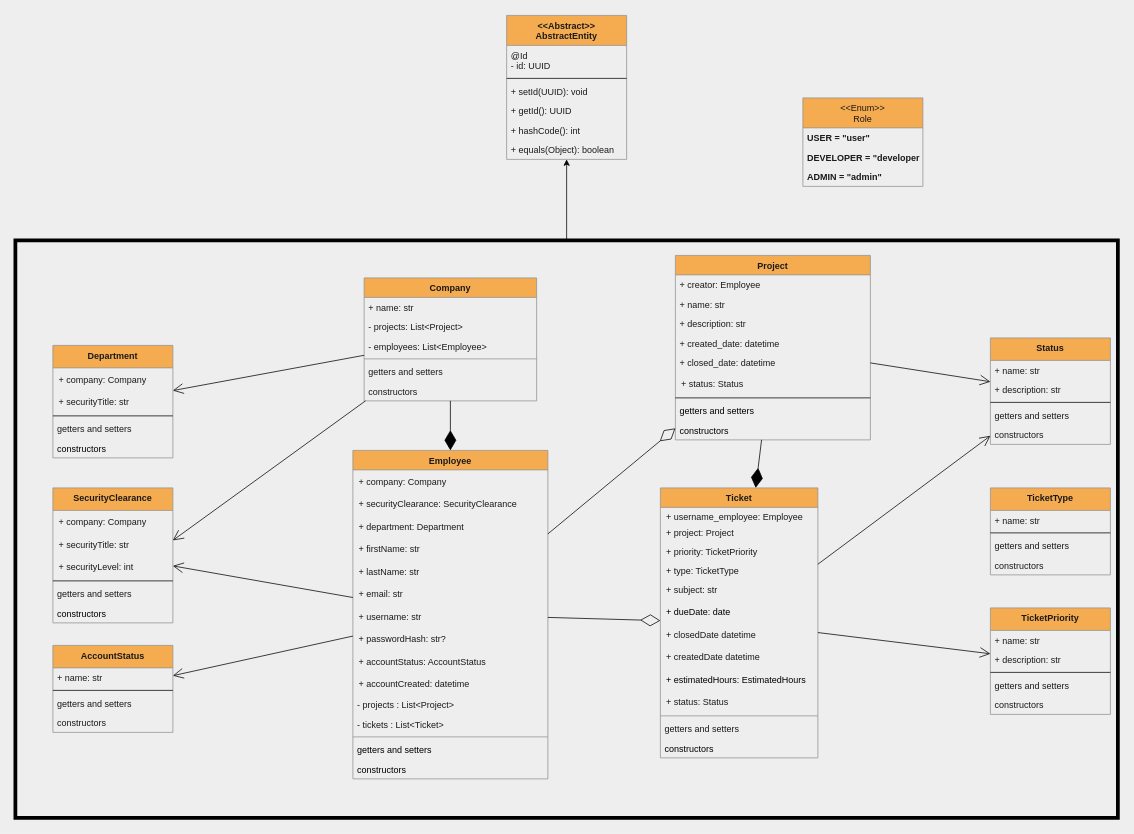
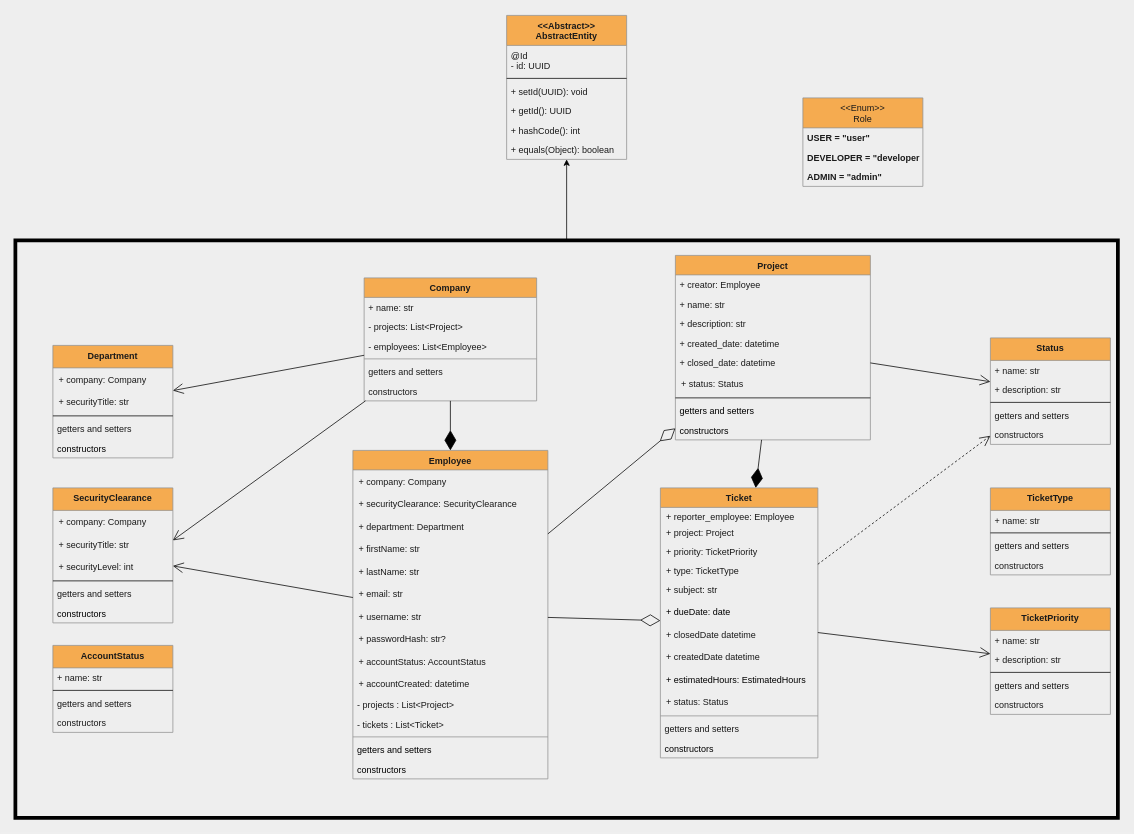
(903, 501) -> (903, 501)
(733, 517) -> (733, 517)
(263, 656) -> none
